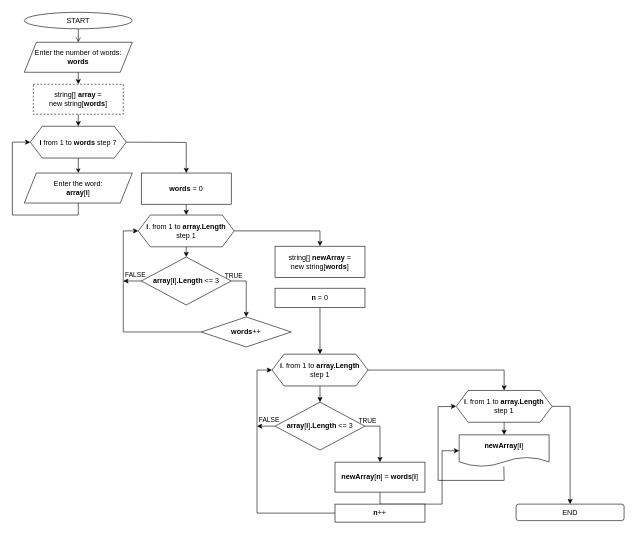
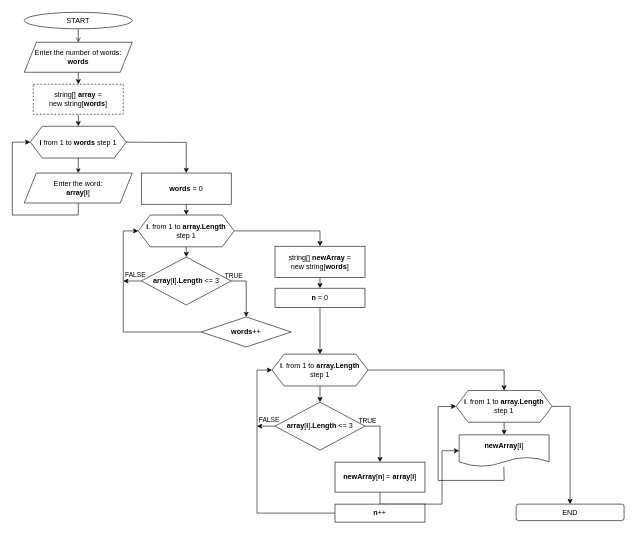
(78, 143) -> (78, 143)
none -> (320, 282)
(380, 477) -> (380, 477)
